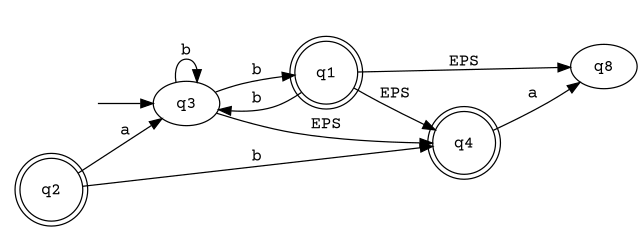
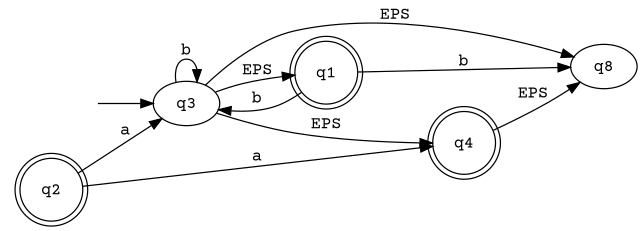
none -> (377, 23)
(464, 61) -> (464, 61)
(257, 70) -> (257, 70)
(533, 93) -> (533, 93)
(389, 107) -> none
(257, 156) -> (257, 156)
